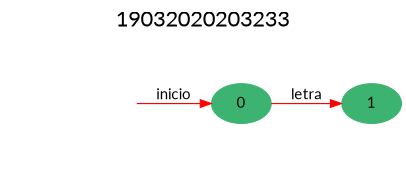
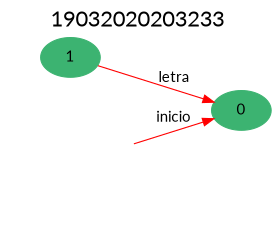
(301, 104) -> (151, 82)
